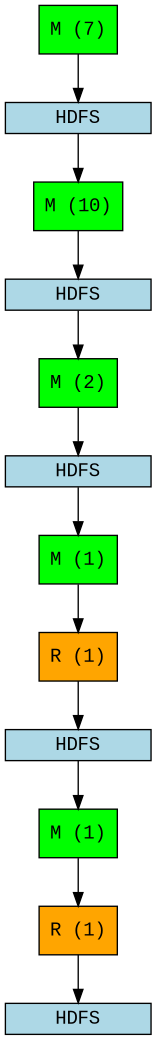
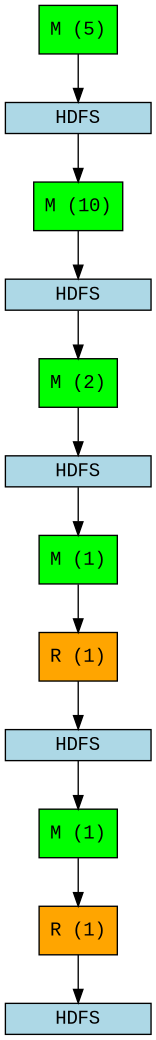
(78, 30) -> (78, 30)
